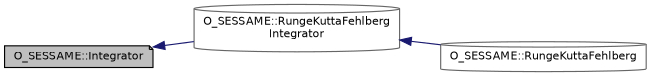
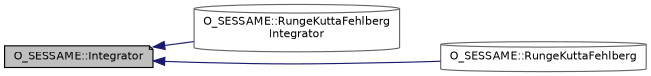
(426, 43) -> (303, 64)
